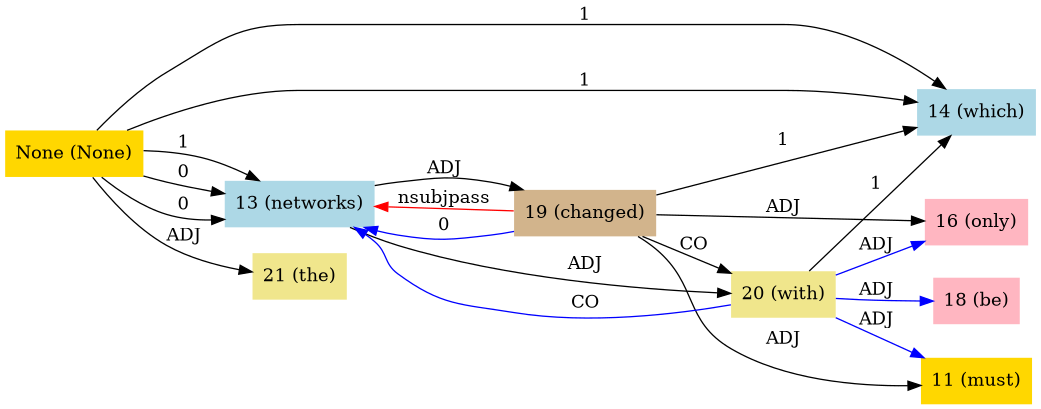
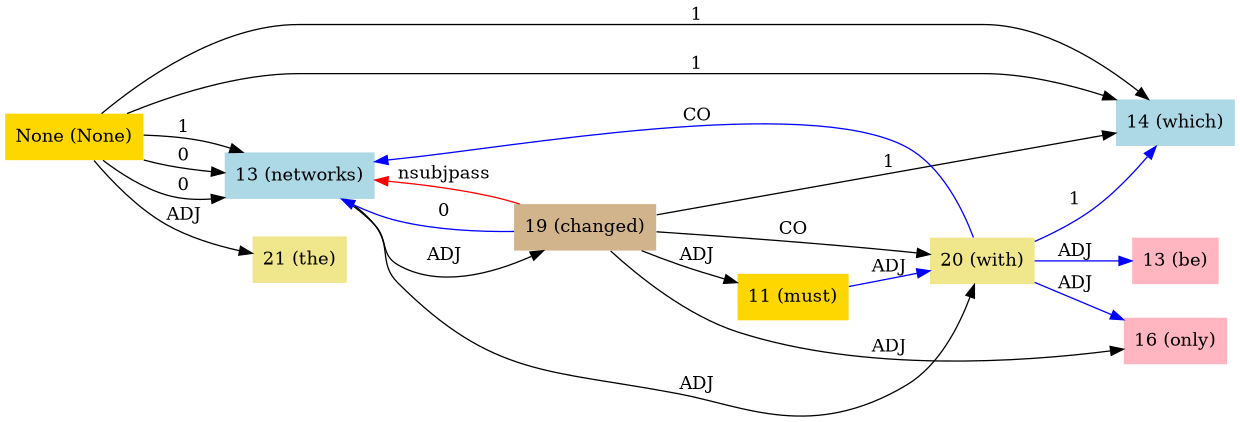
(875, 208) -> (1097, 206)
(976, 301) -> (1175, 261)
(874, 335) -> (883, 280)
